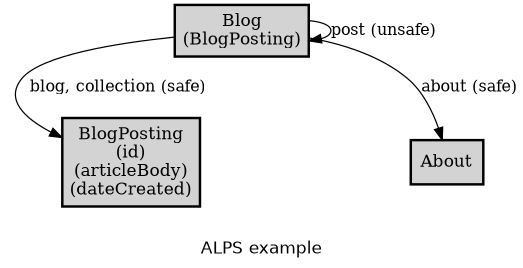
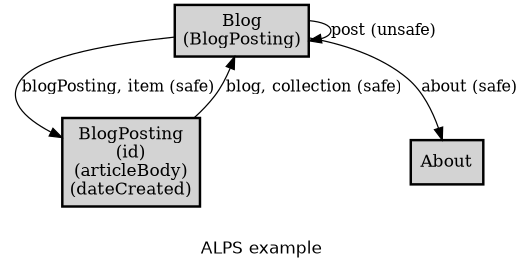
(118, 87) -> (118, 87)
none -> (215, 95)
